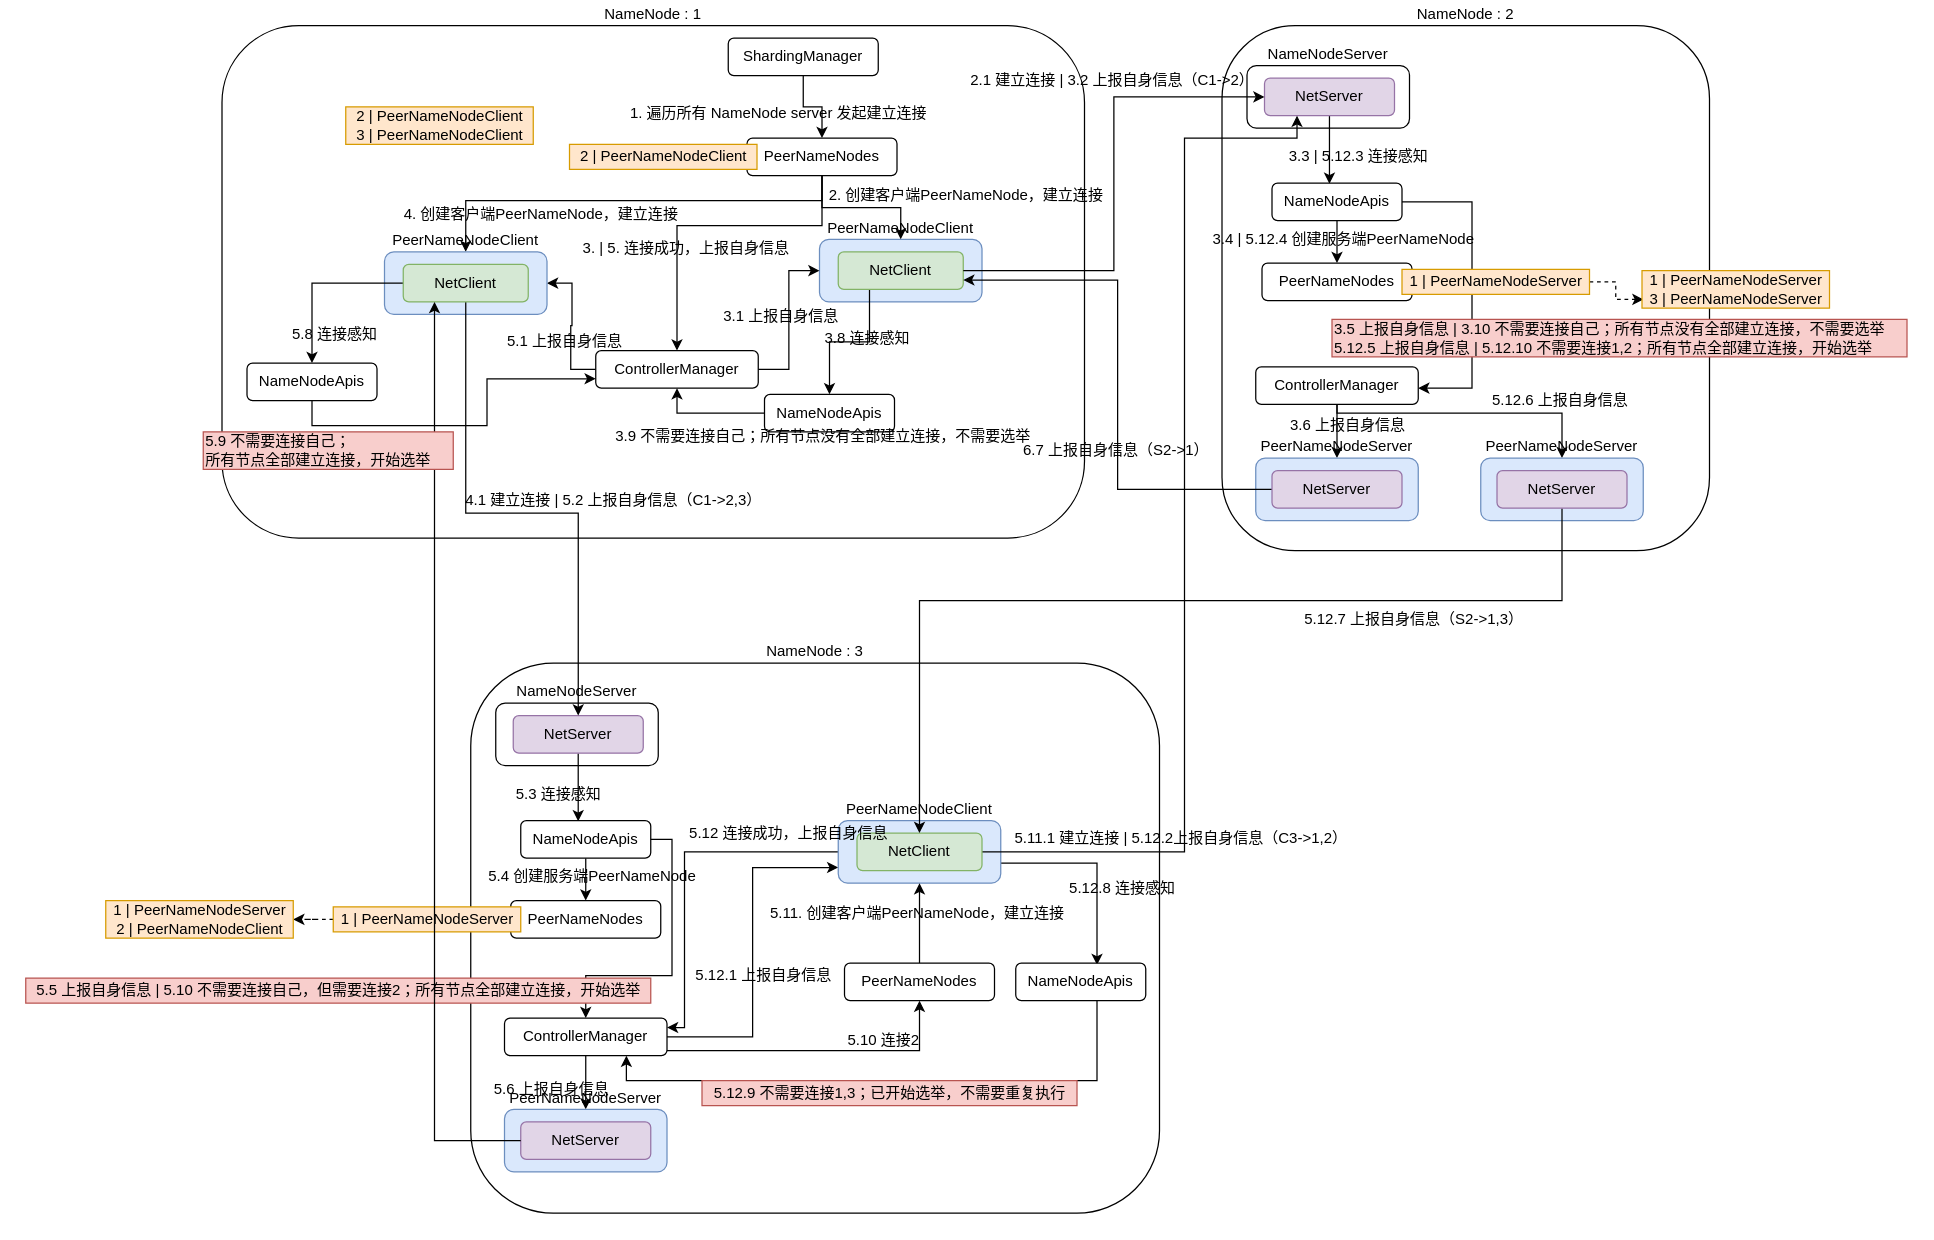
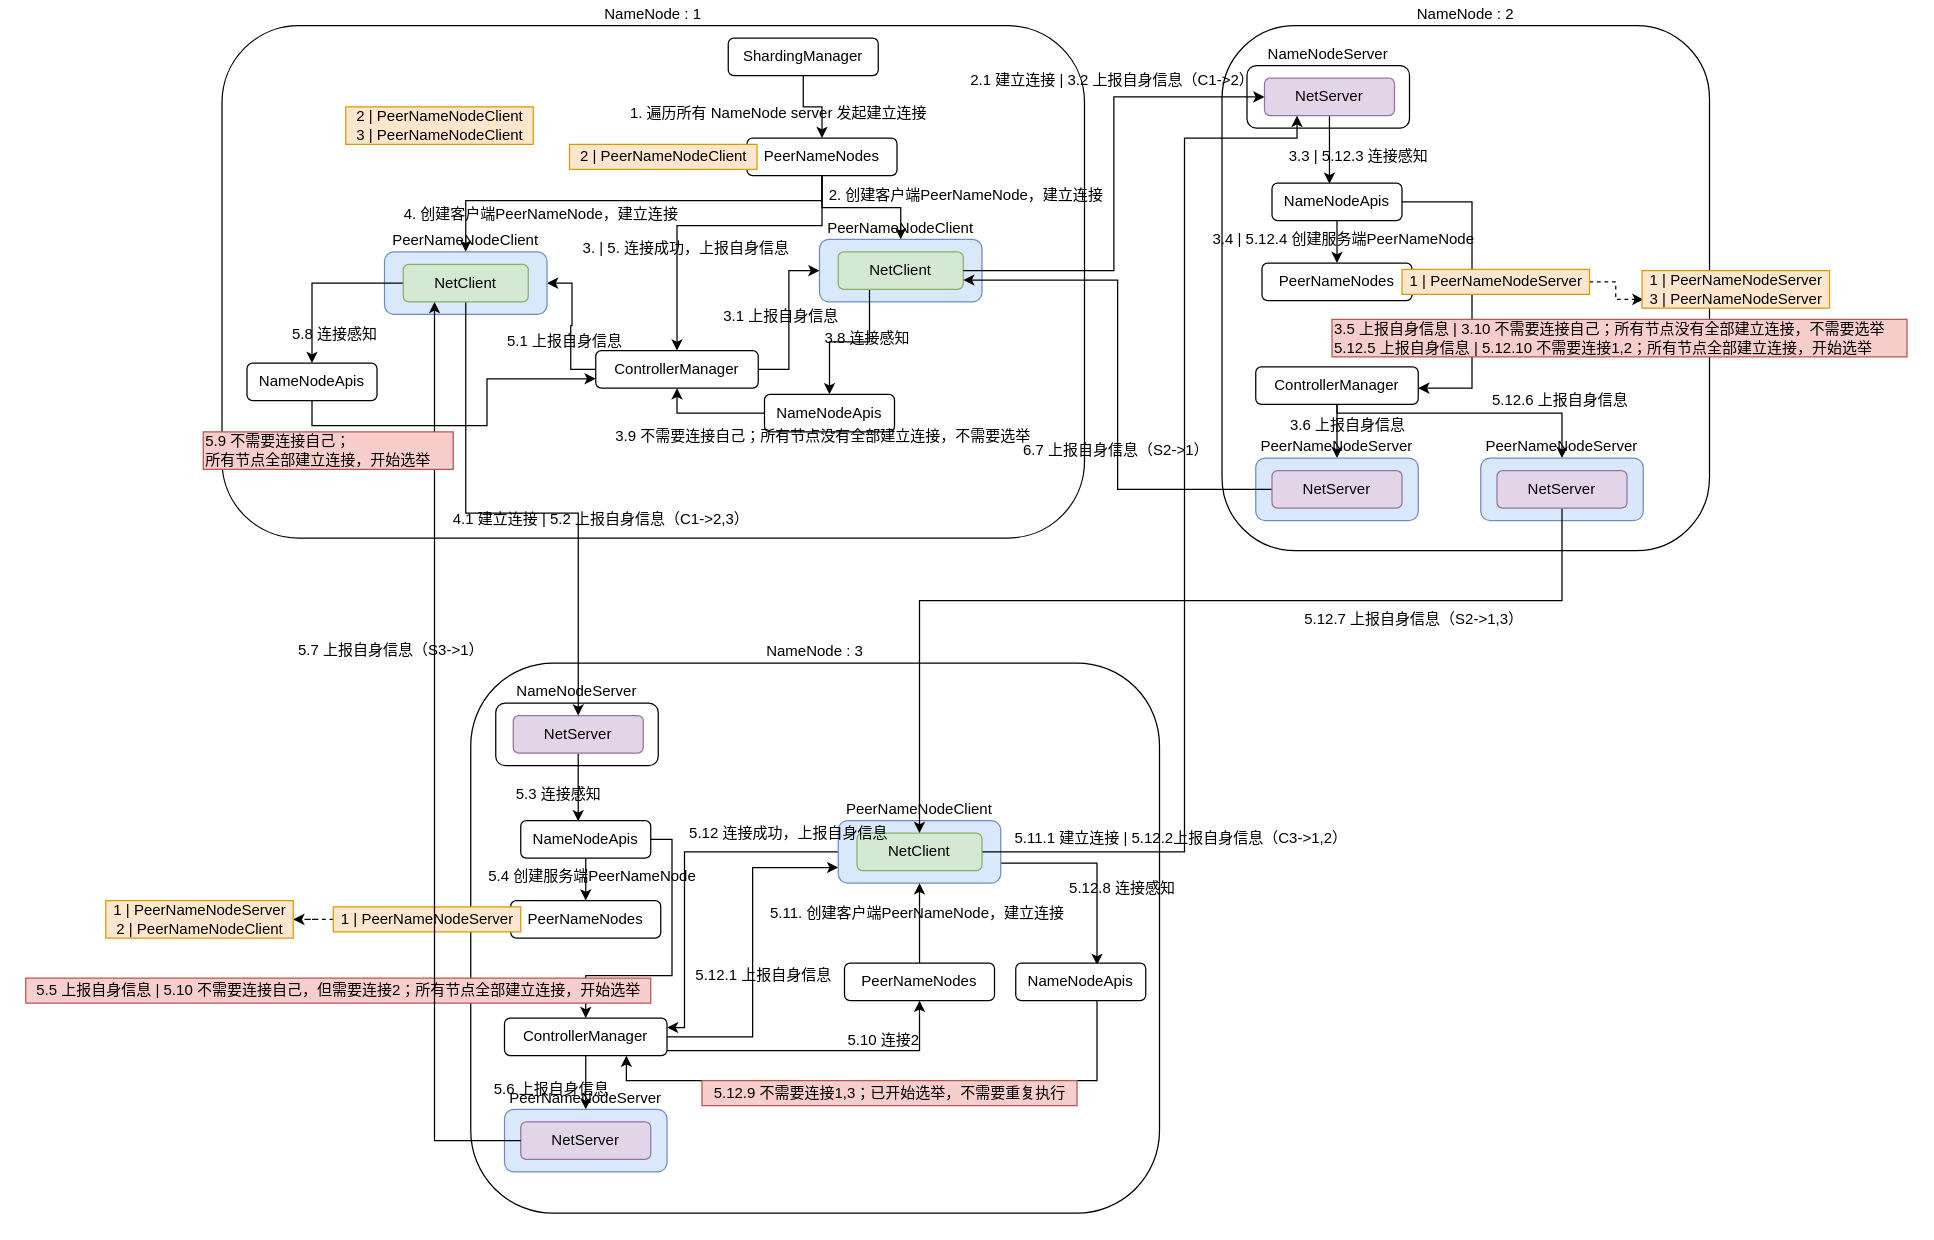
(613, 501) -> (601, 519)
none -> (391, 651)
